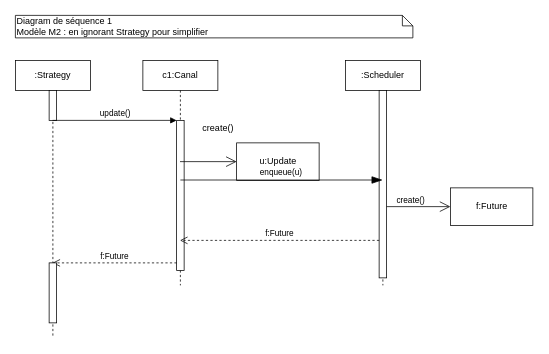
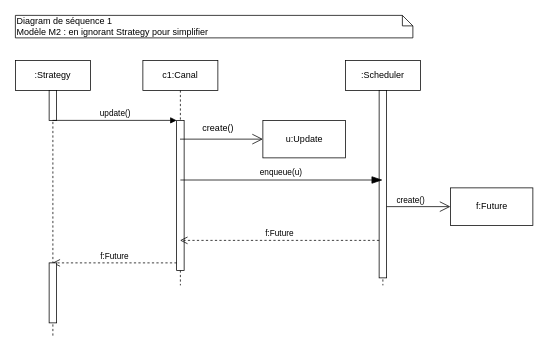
(278, 162) -> (304, 139)
